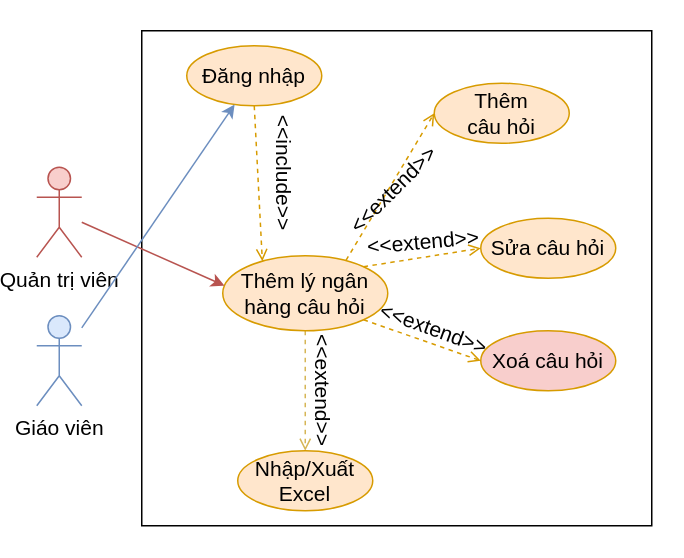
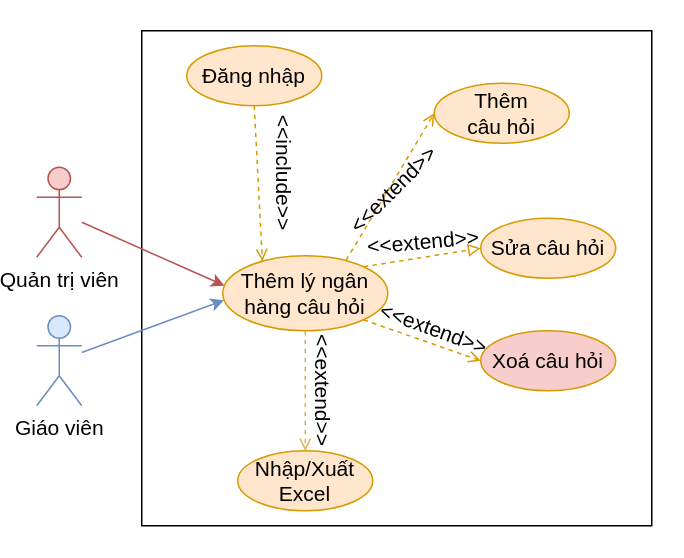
(155, 221) -> (148, 328)
(471, 250) -> (467, 250)
